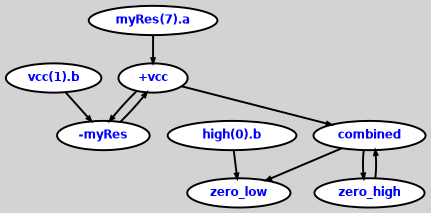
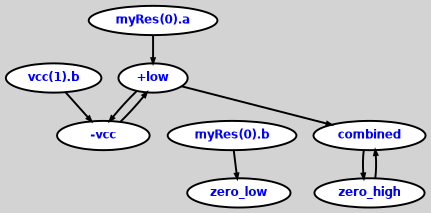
(153, 20) -> (153, 20)
(153, 78) -> (153, 78)
(103, 136) -> (103, 136)
(232, 136) -> (232, 136)
(306, 163) -> none
